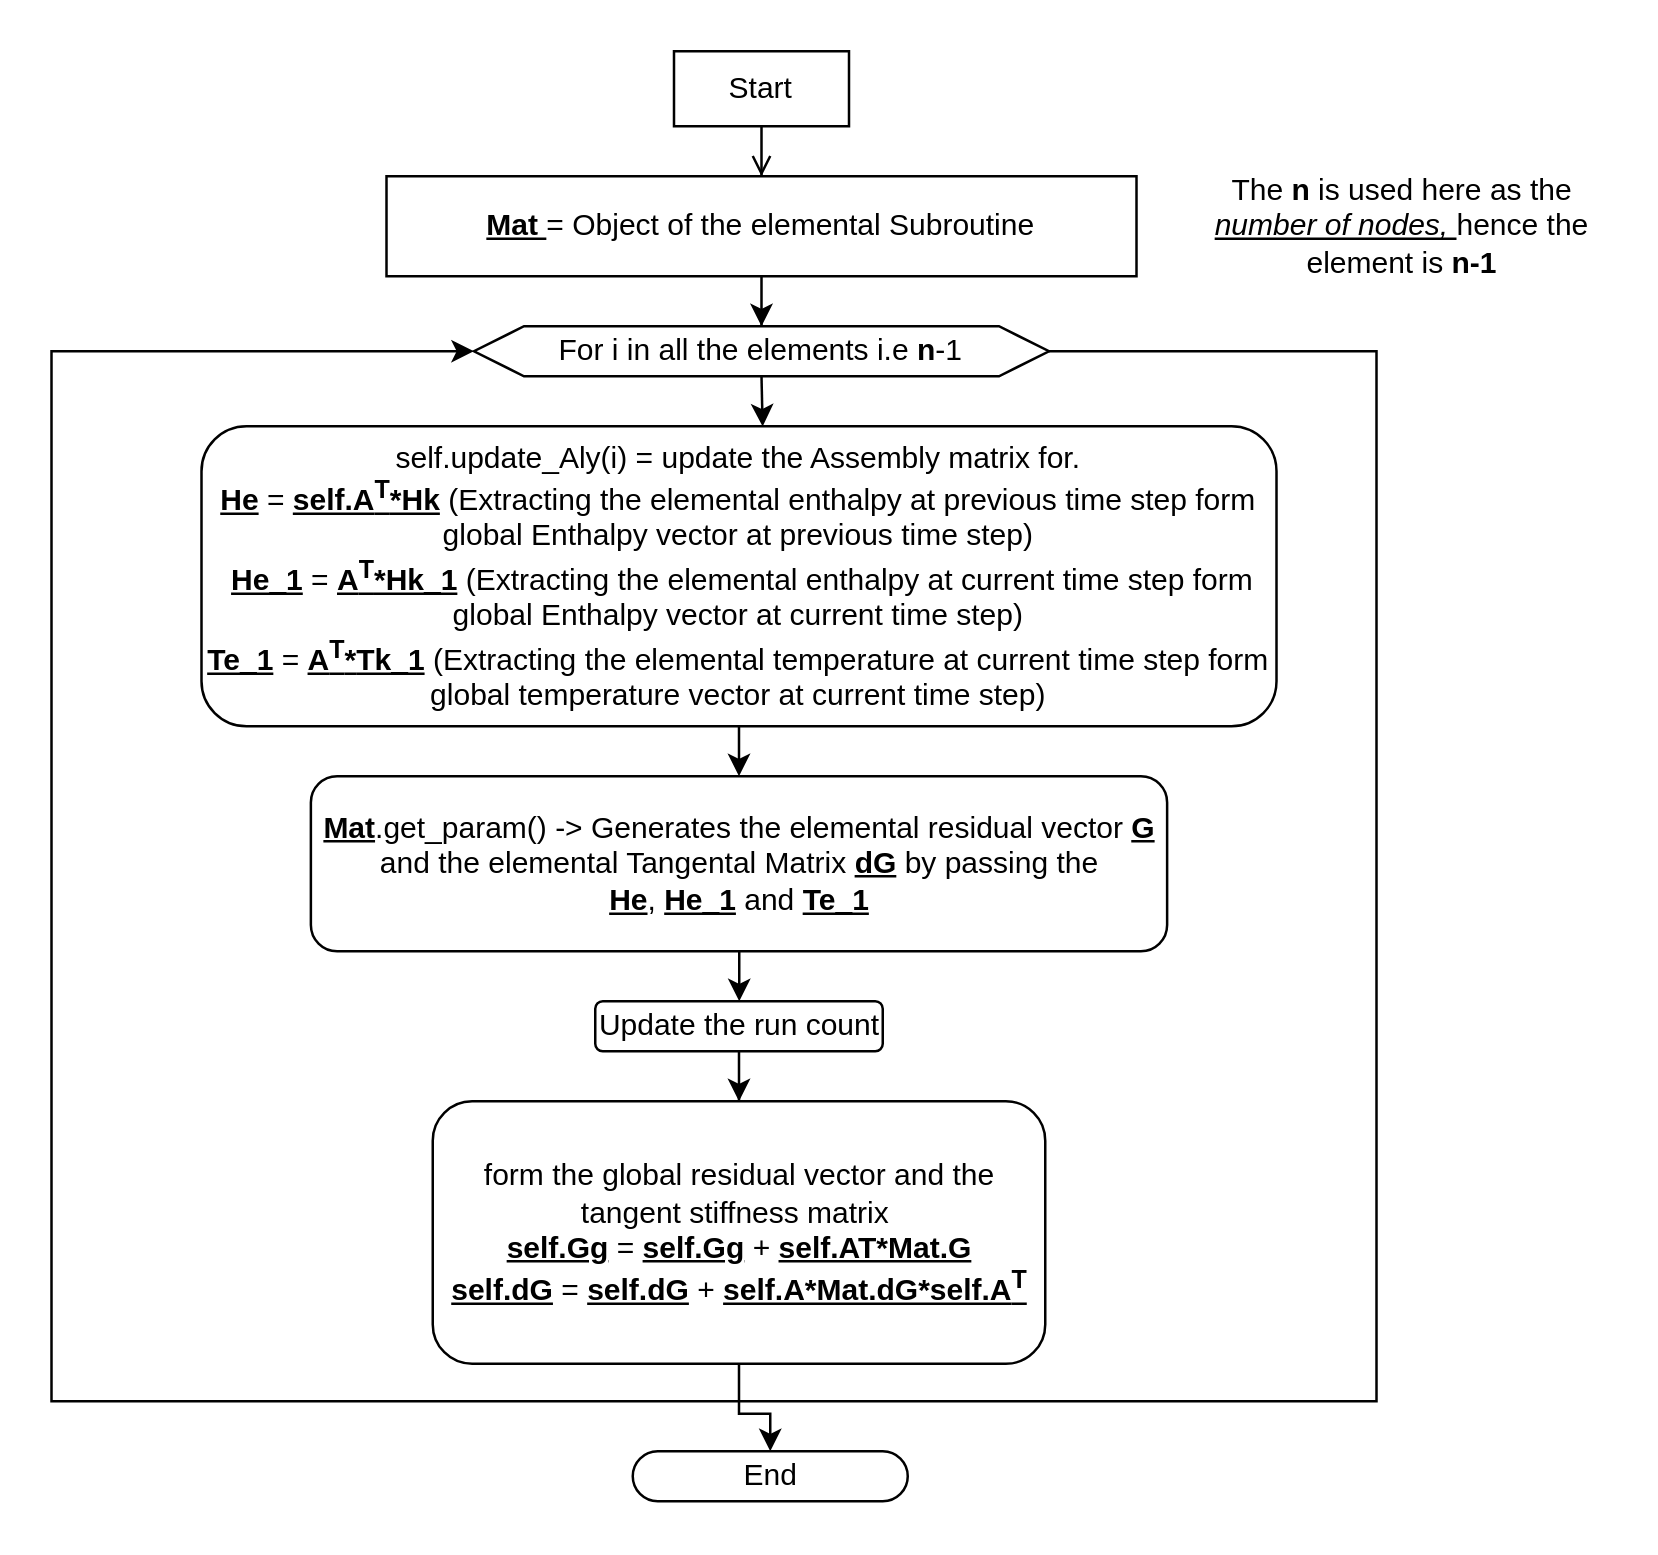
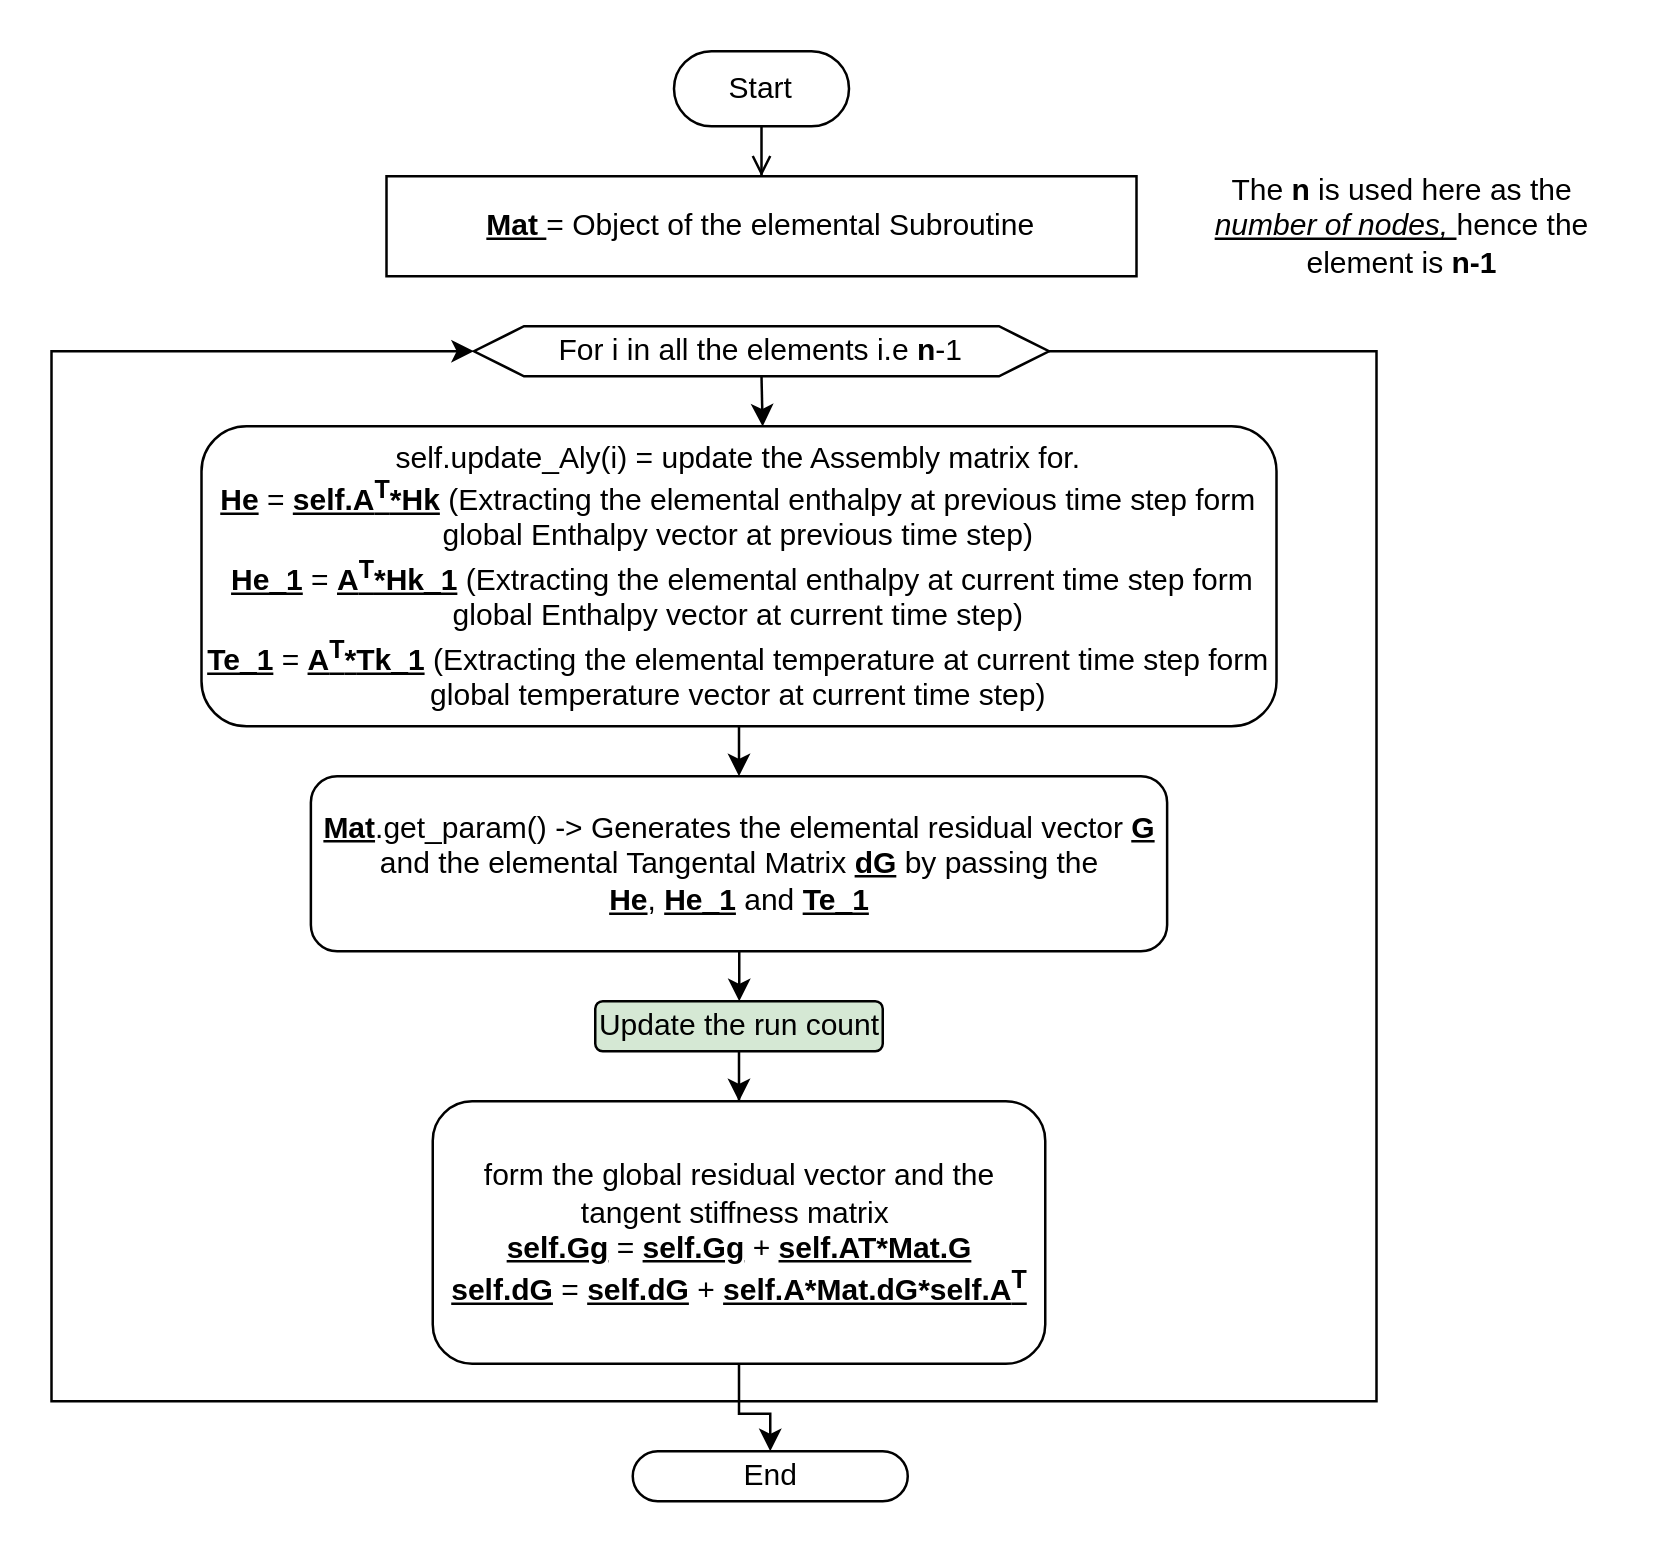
(761, 89) -> (761, 89)
(761, 309) -> none
(739, 1026) -> (739, 1026)
